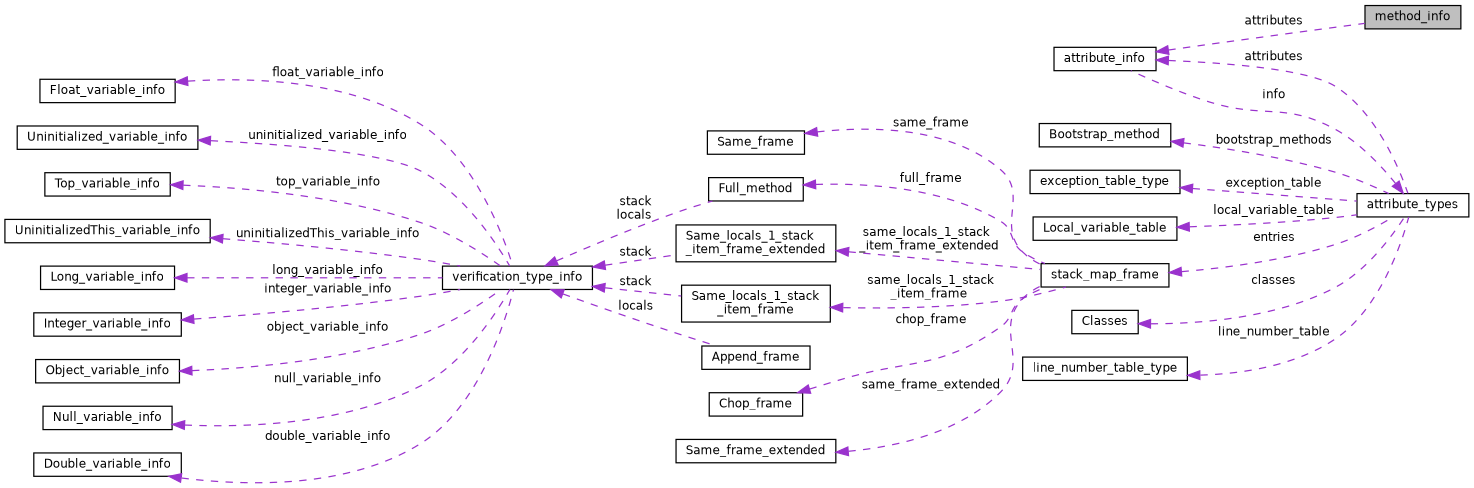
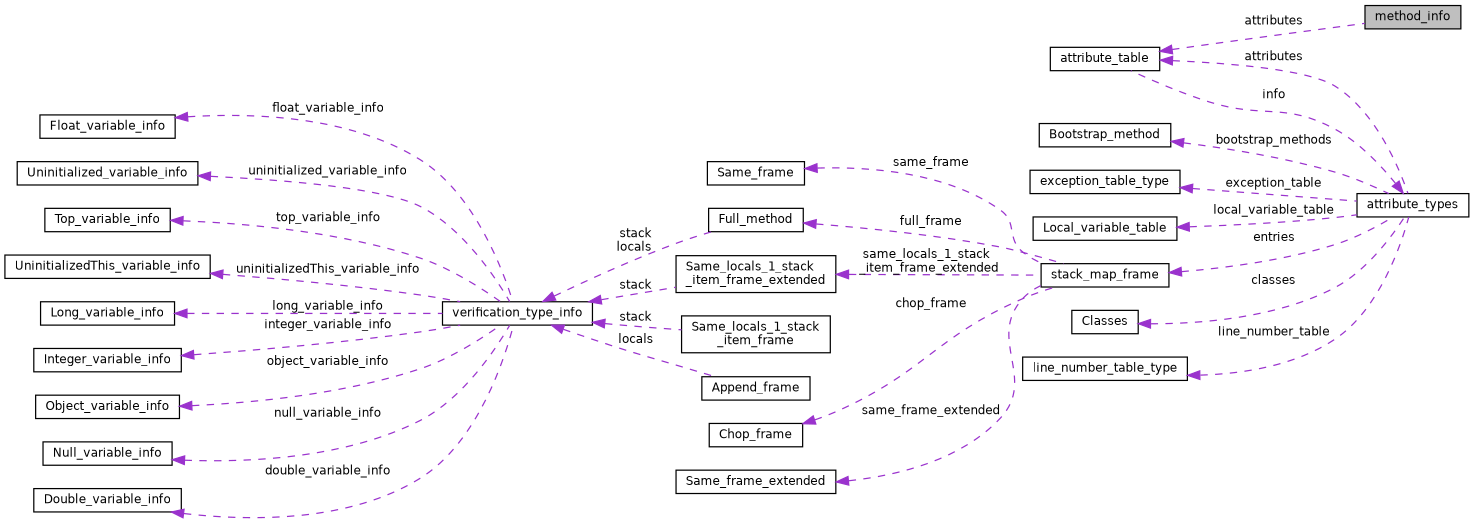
(1105, 59) -> (1105, 59)
(955, 305) -> none
